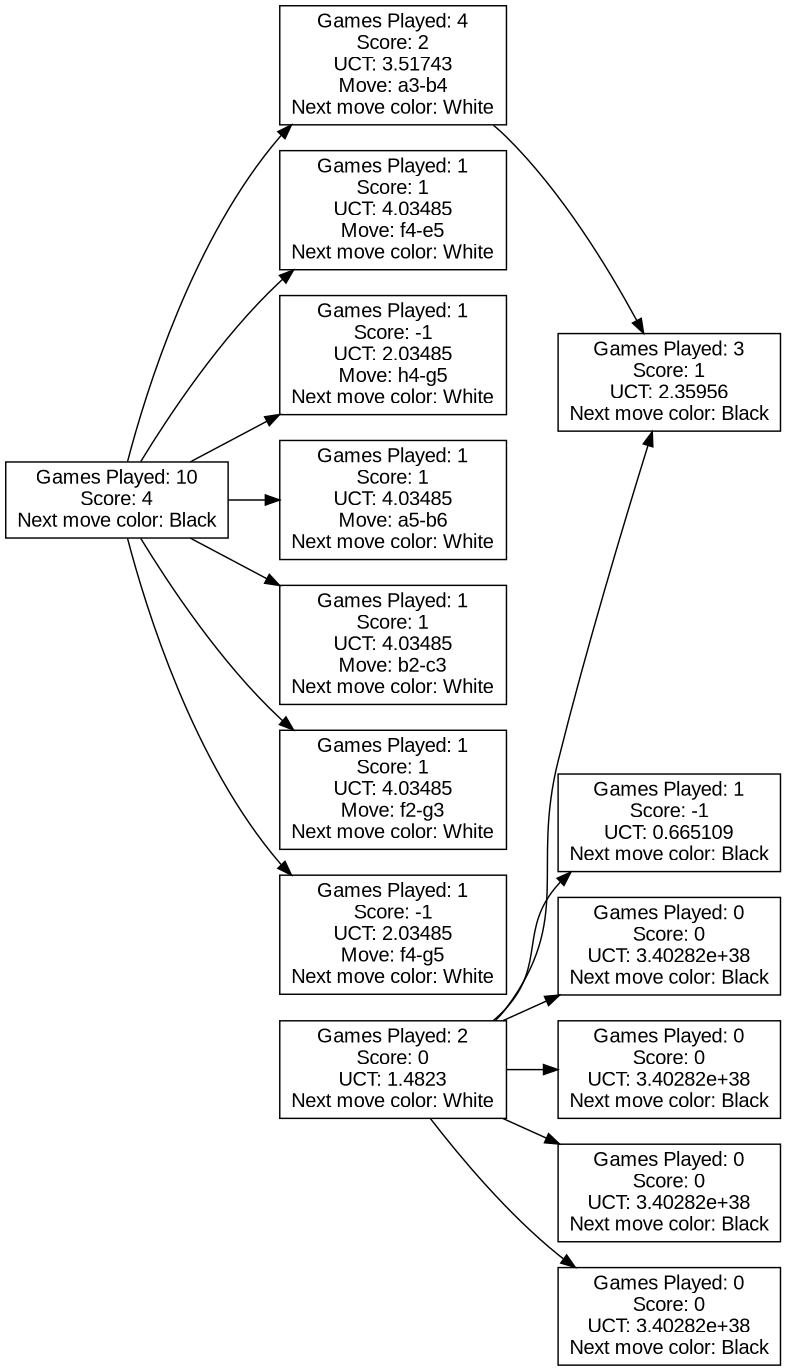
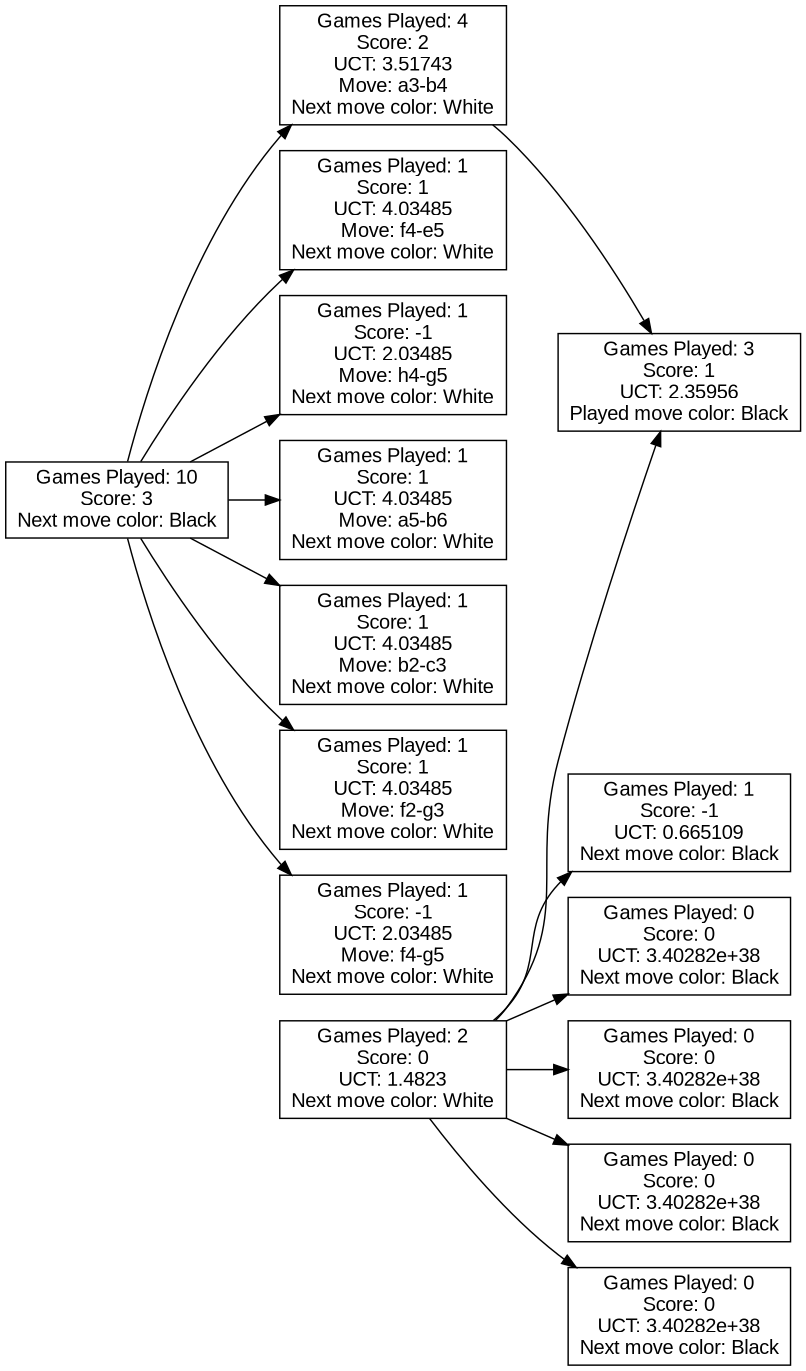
(669, 382) -> (679, 382)
(117, 500) -> (117, 500)
